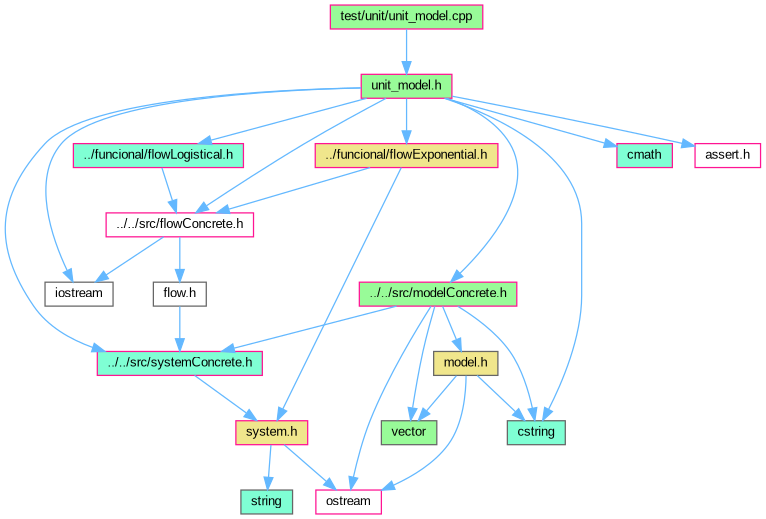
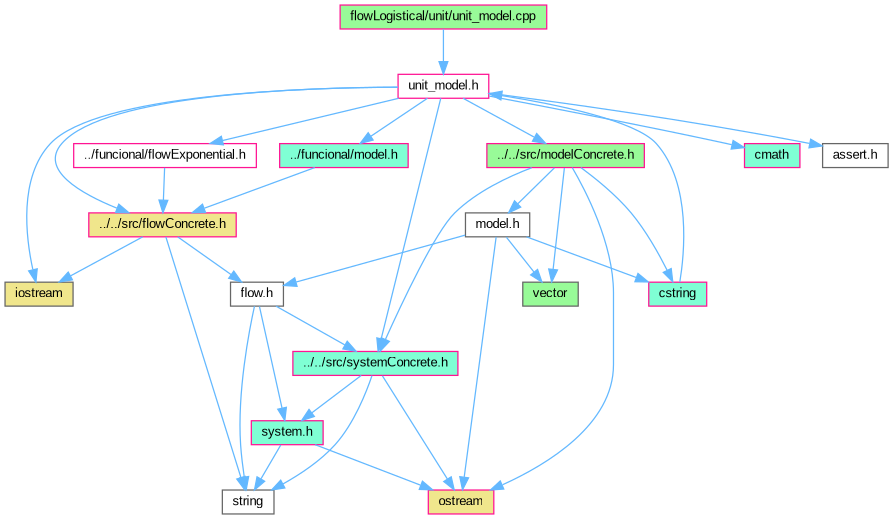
(407, 17) -> (443, 17)
(407, 86) -> (443, 86)
(158, 156) -> (344, 156)
(407, 156) -> (165, 156)
(728, 156) -> (855, 156)
(581, 221) -> (649, 138)
(180, 225) -> (163, 225)
none -> (381, 259)
(342, 288) -> (271, 357)
(79, 294) -> (39, 294)
none -> (203, 357)
(466, 363) -> (498, 225)
none -> (242, 391)
none -> (415, 427)
(272, 433) -> (287, 433)
(536, 433) -> (678, 294)
none -> (339, 440)
(267, 502) -> (248, 502)
(349, 502) -> (461, 502)
